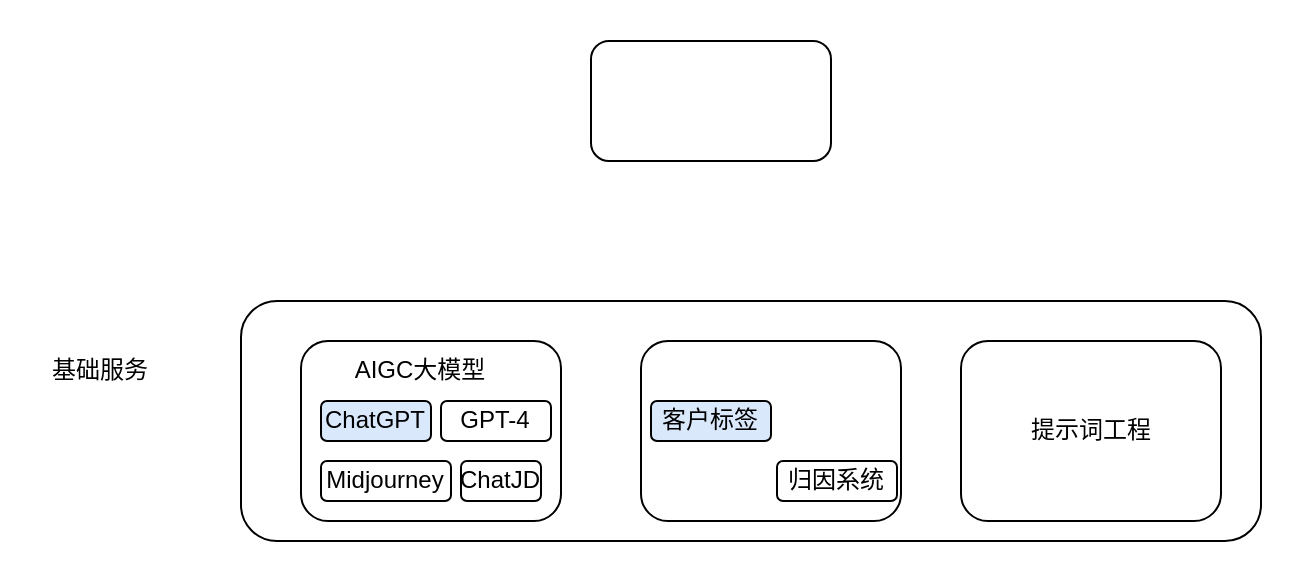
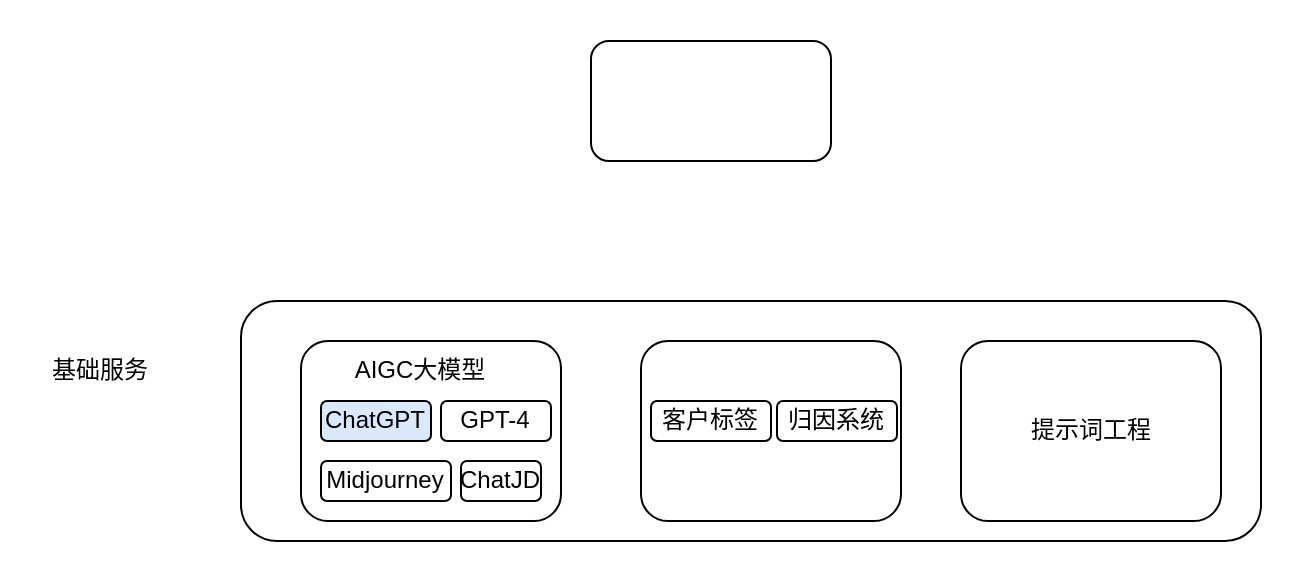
(711, 421) -> (711, 421)
(837, 481) -> (837, 421)
